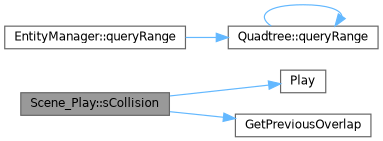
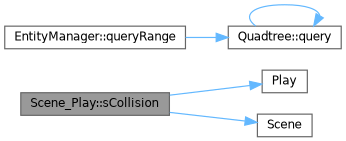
(303, 37) -> (285, 37)
(303, 125) -> (285, 125)
